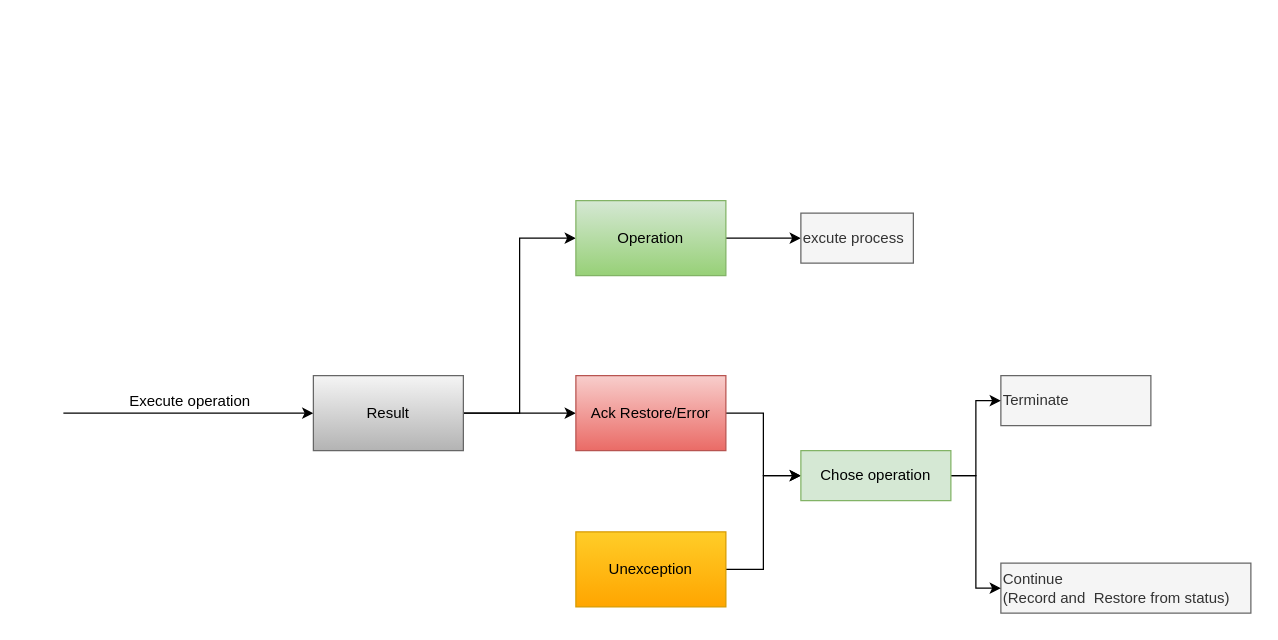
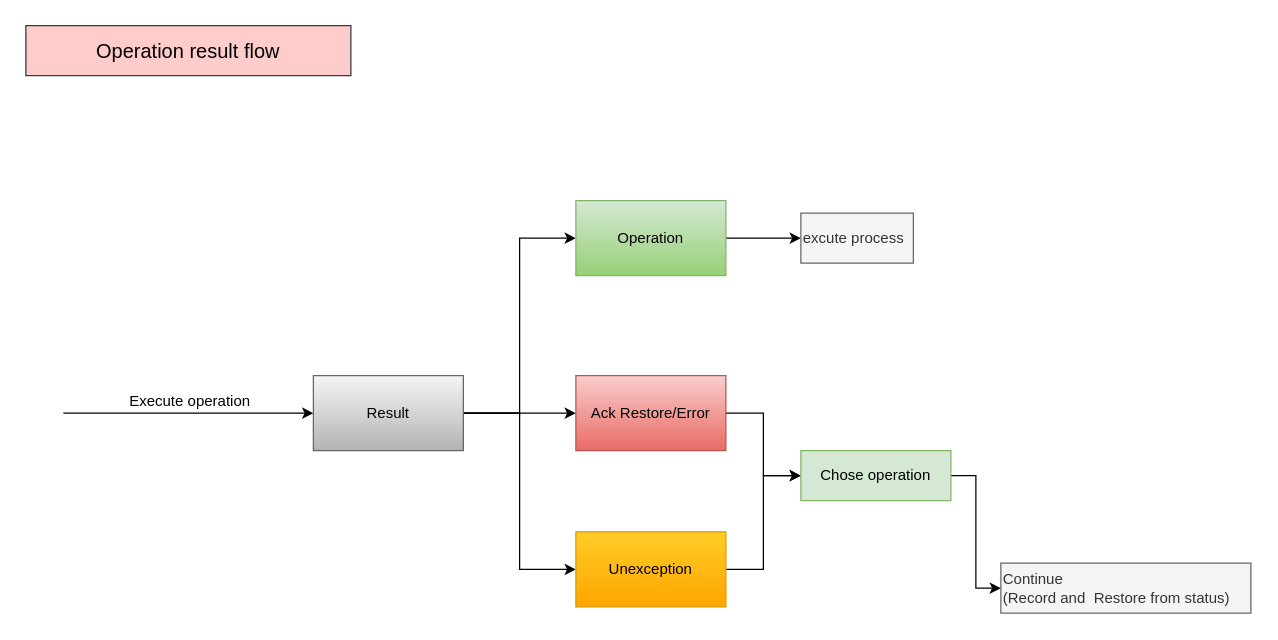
none -> (188, 51)
(1076, 401) -> none
(976, 429) -> none
none -> (519, 516)
